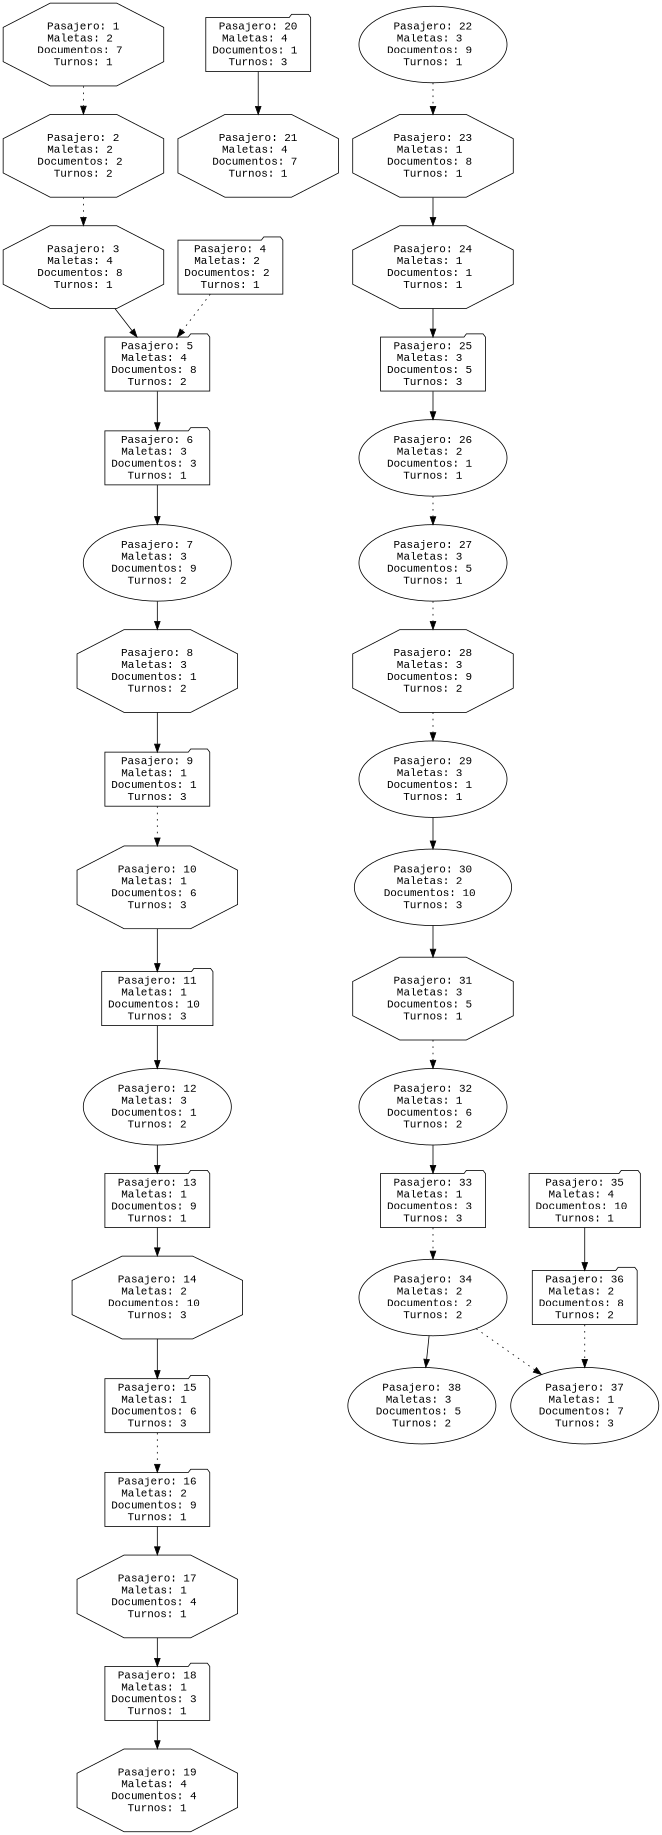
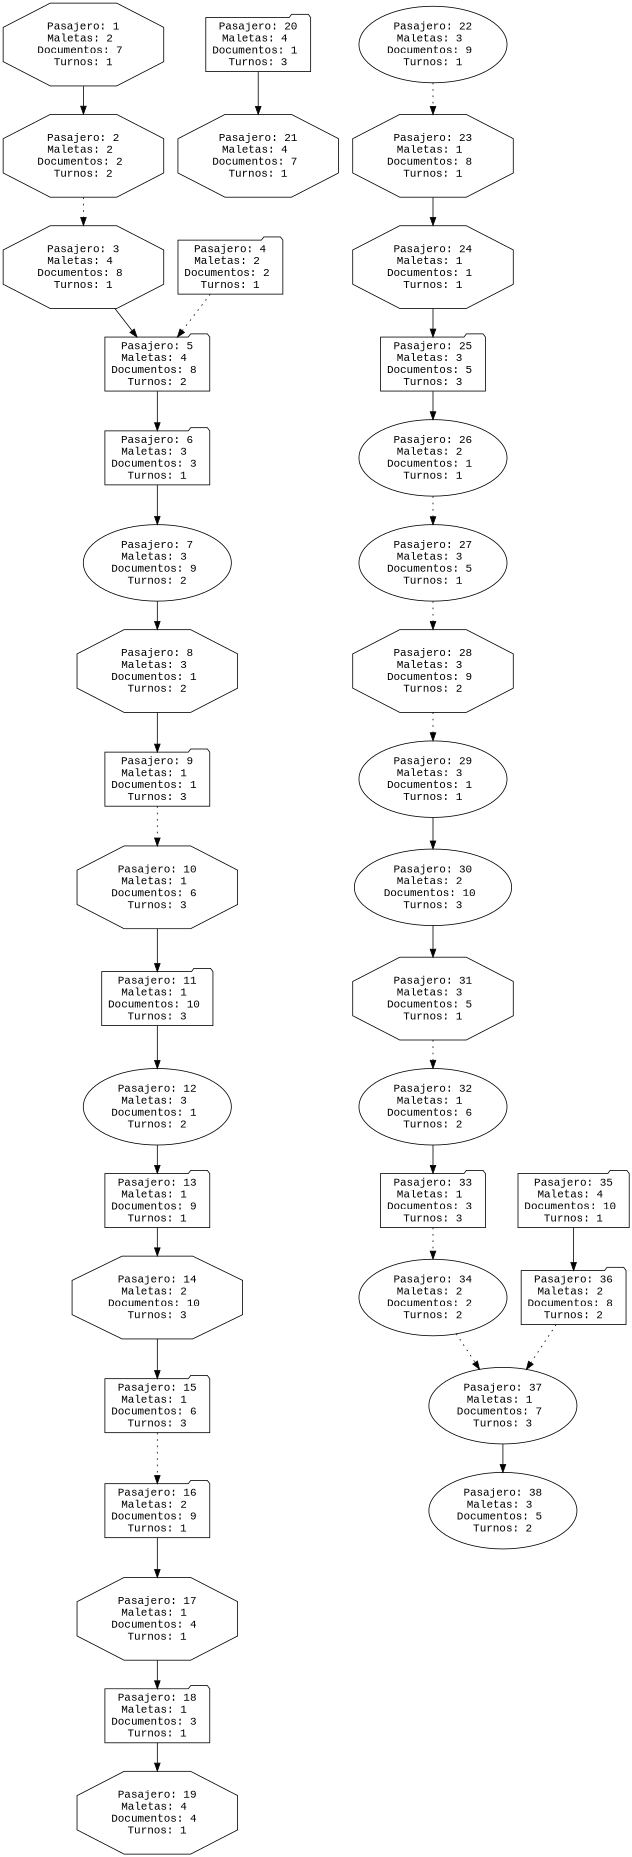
(83, 96) -> (83, 96)
(428, 1348) -> (503, 1454)
